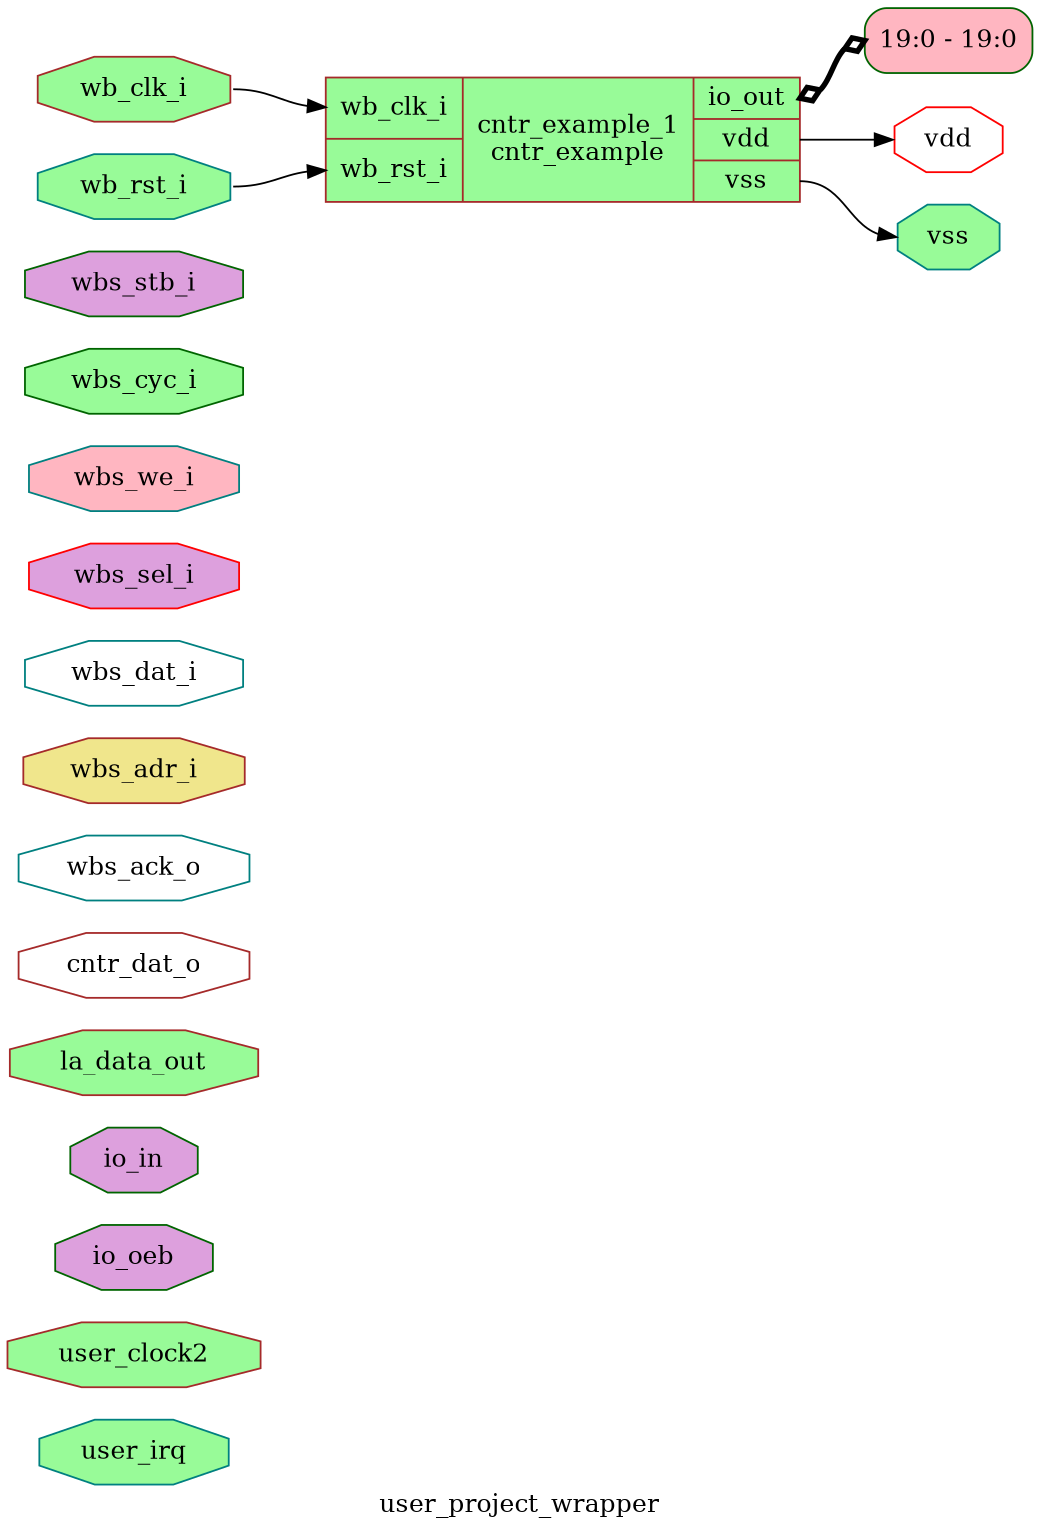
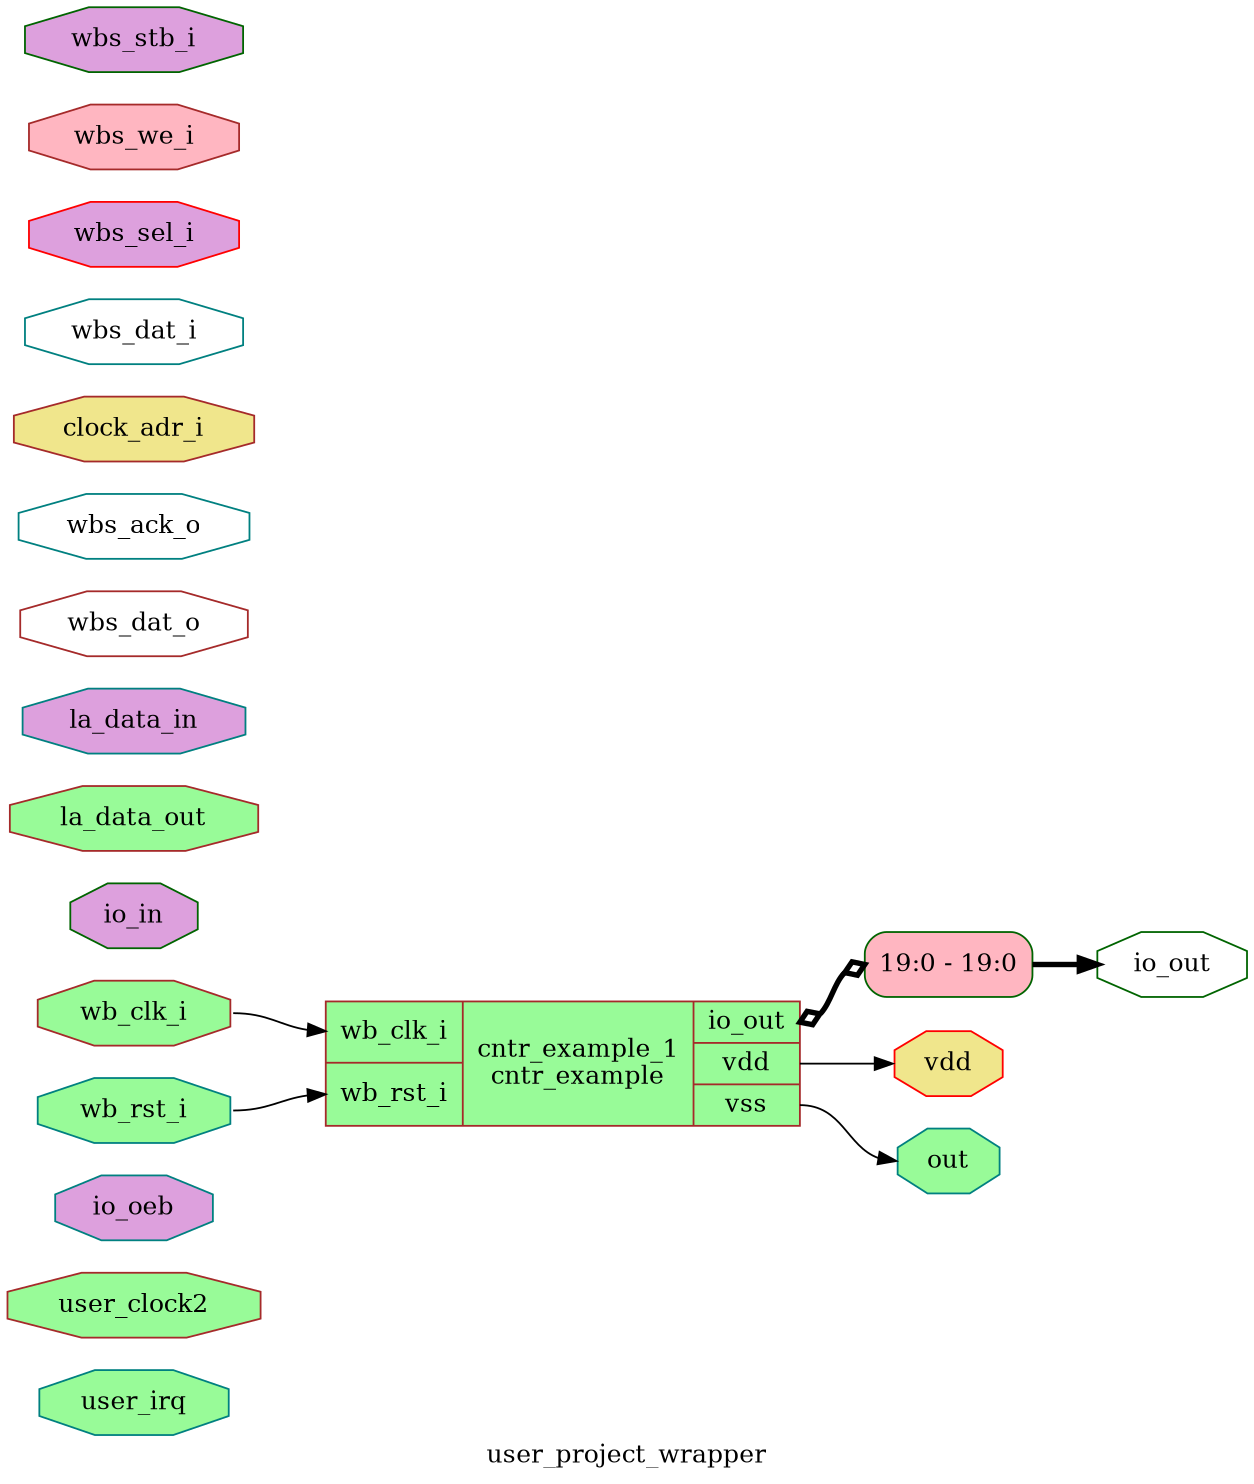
(949, 140) -> (949, 1064)
(949, 237) -> (949, 1161)
(134, 381) -> none
(134, 479) -> (134, 137)
none -> (134, 721)
(134, 771) -> (134, 429)
none -> (1172, 964)
(134, 965) -> (134, 624)
(134, 1257) -> (134, 1208)
